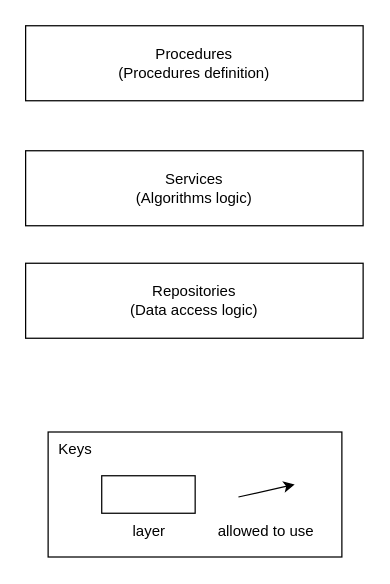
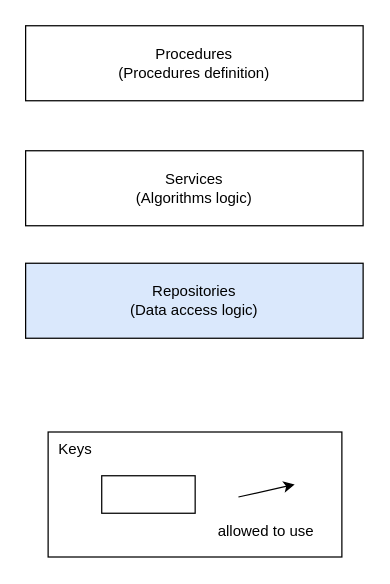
(194, 301) -> (194, 301)
(148, 532) -> none
